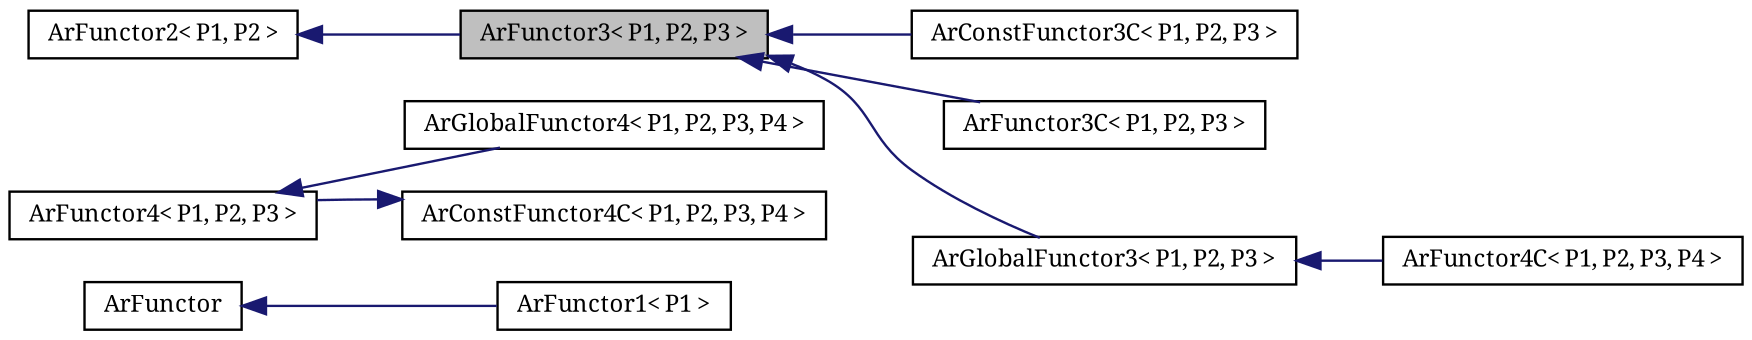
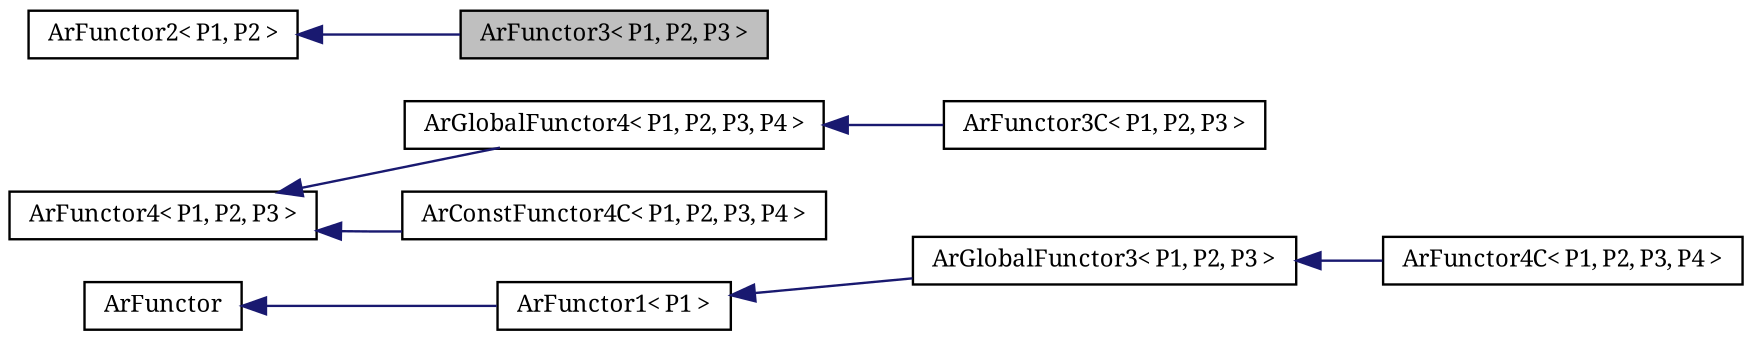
(1105, 35) -> none
(871, 82) -> (896, 125)
(905, 164) -> (834, 286)
(347, 200) -> (372, 231)
